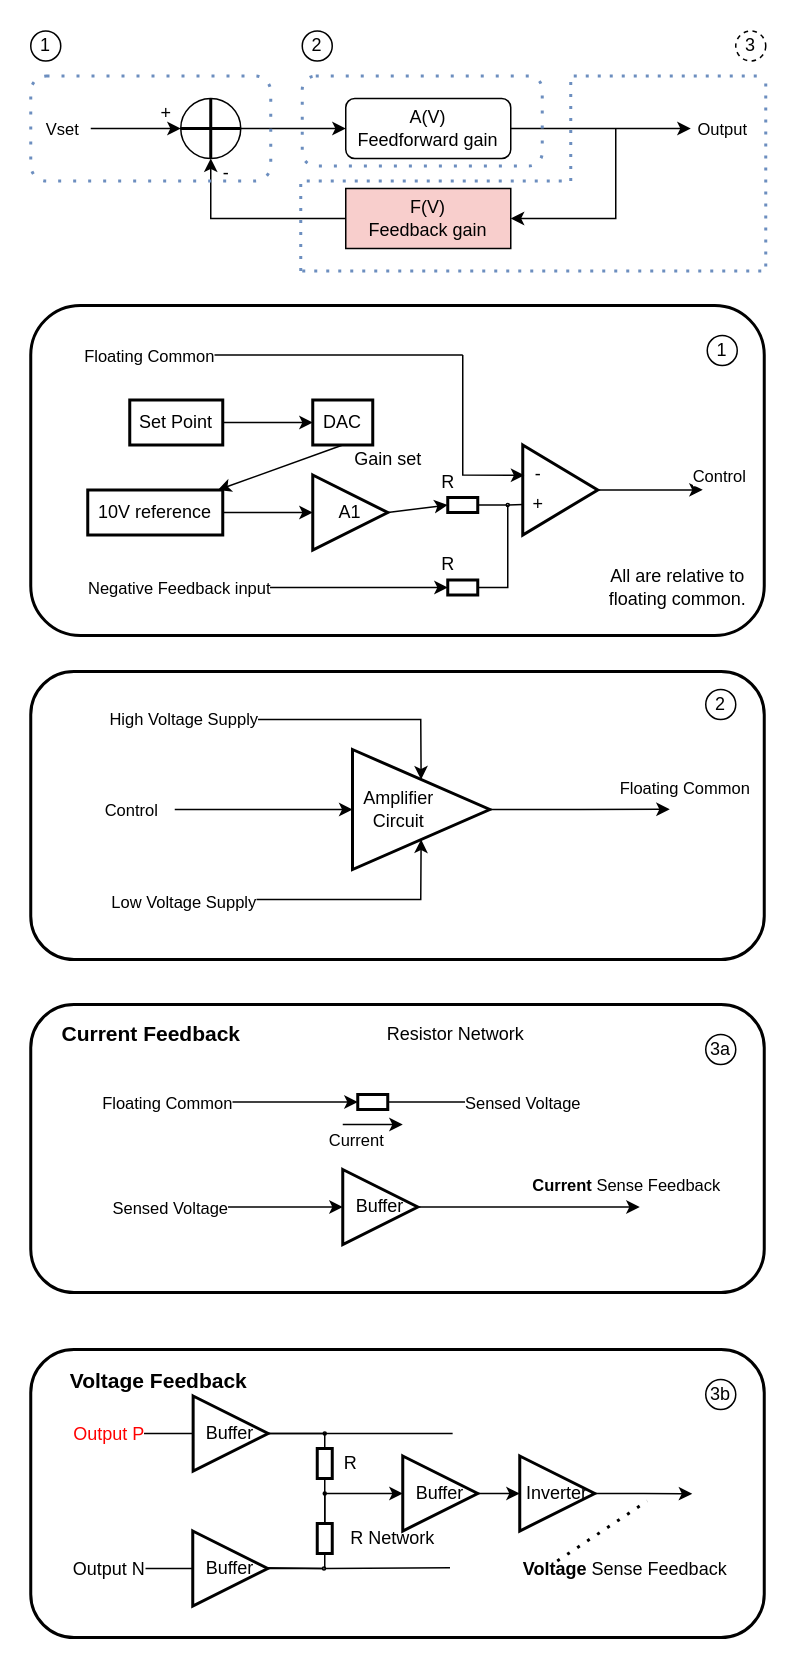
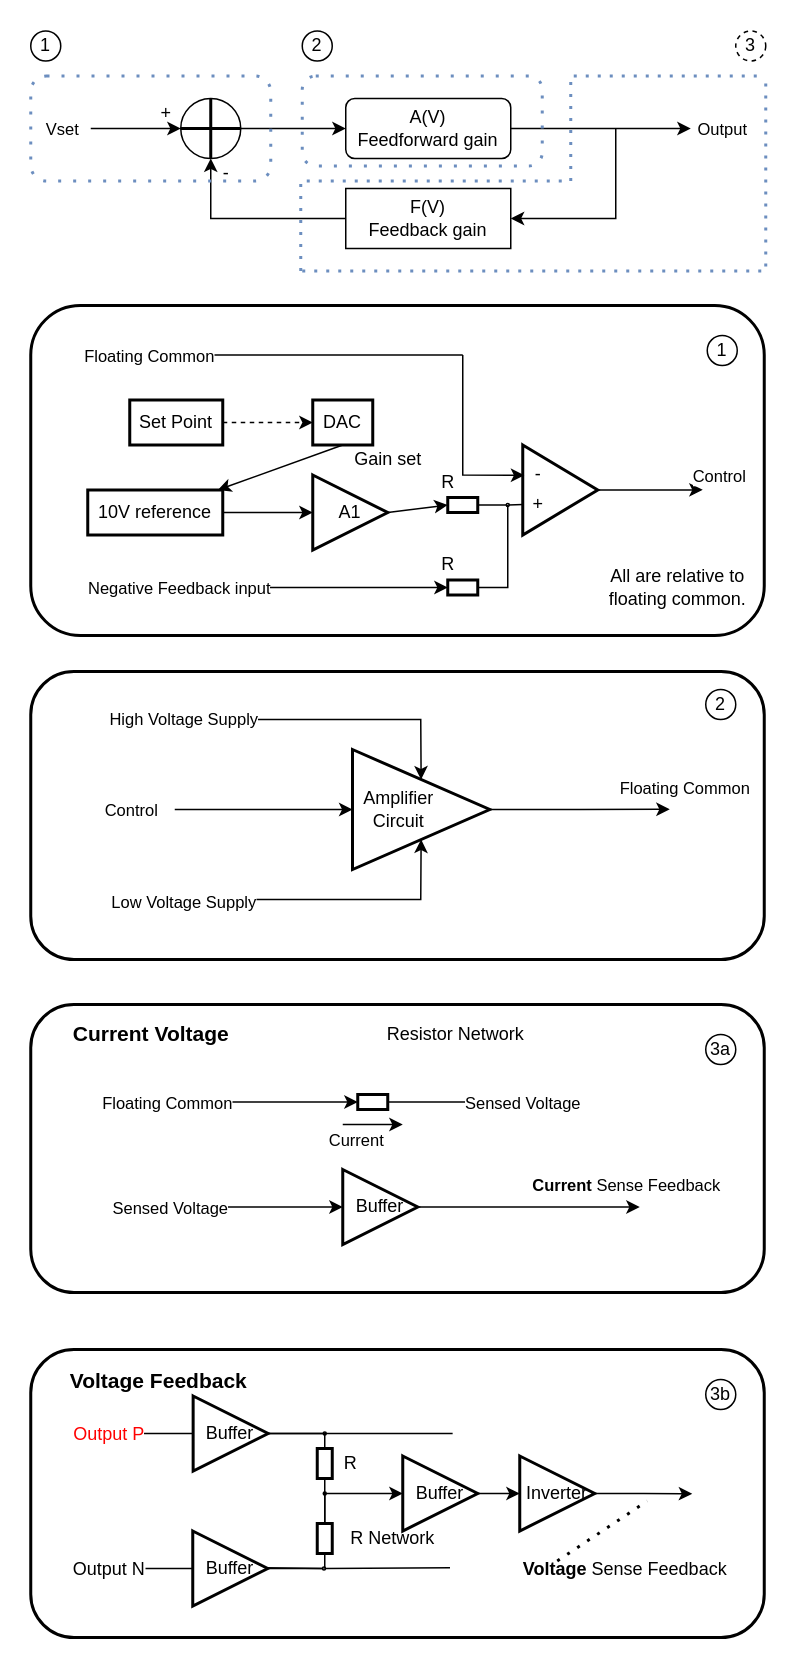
(428, 218) -> (428, 218)
(264, 422) -> (264, 422)
(152, 1034) -> (152, 1034)
